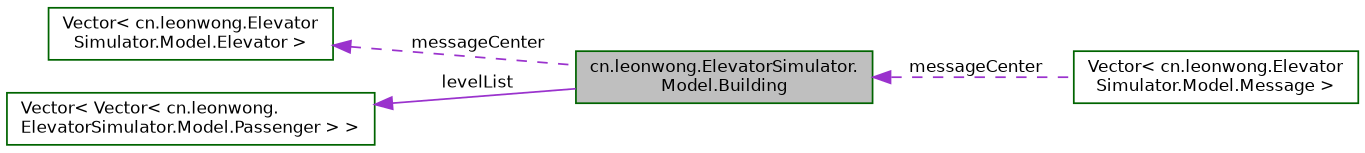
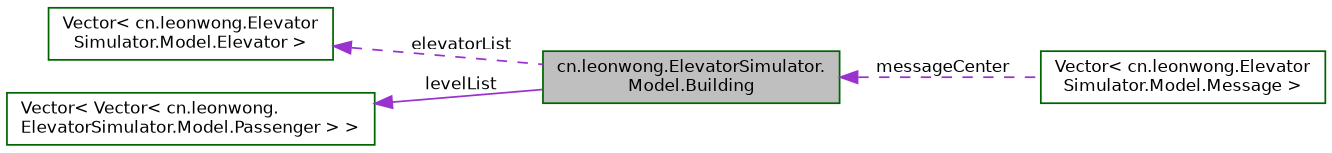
(475, 43) -> (459, 45)
